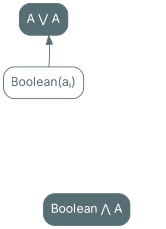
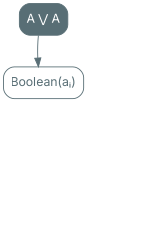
(49, 56) -> (38, 47)
(87, 210) -> none
